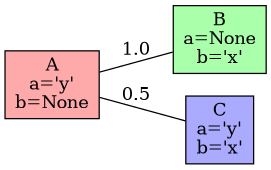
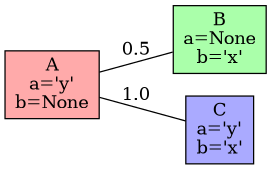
(136, 50) -> (136, 50)
(136, 95) -> (136, 95)
